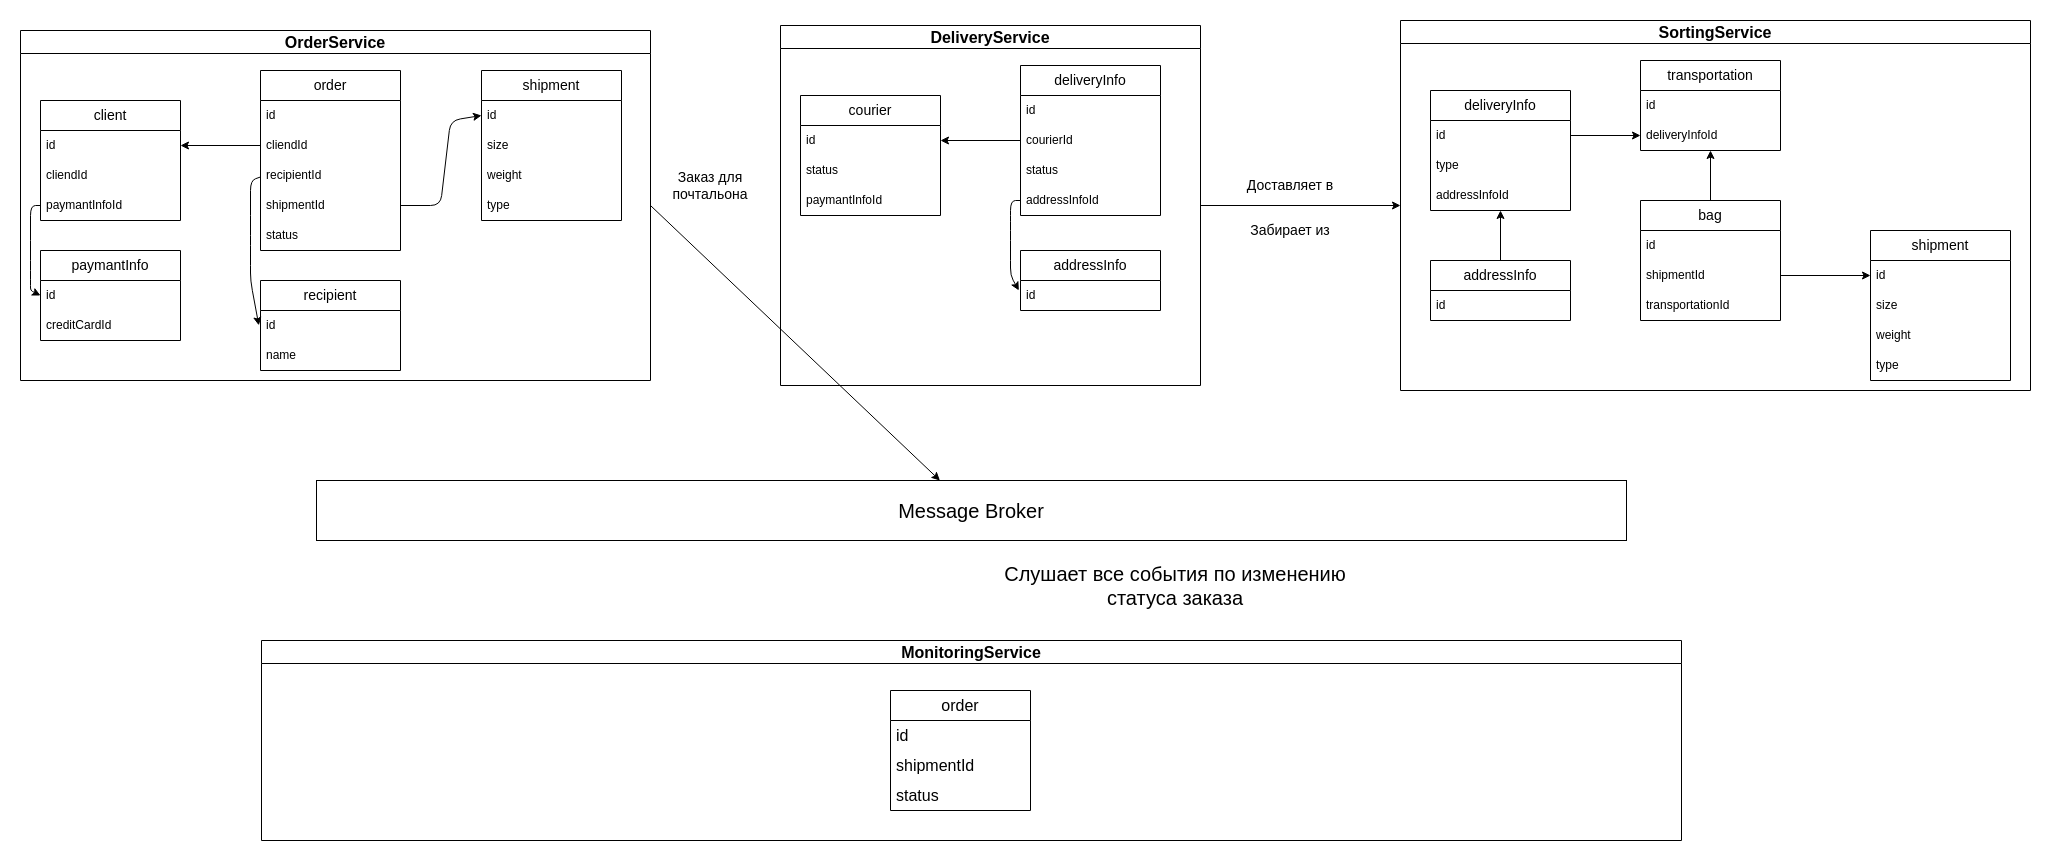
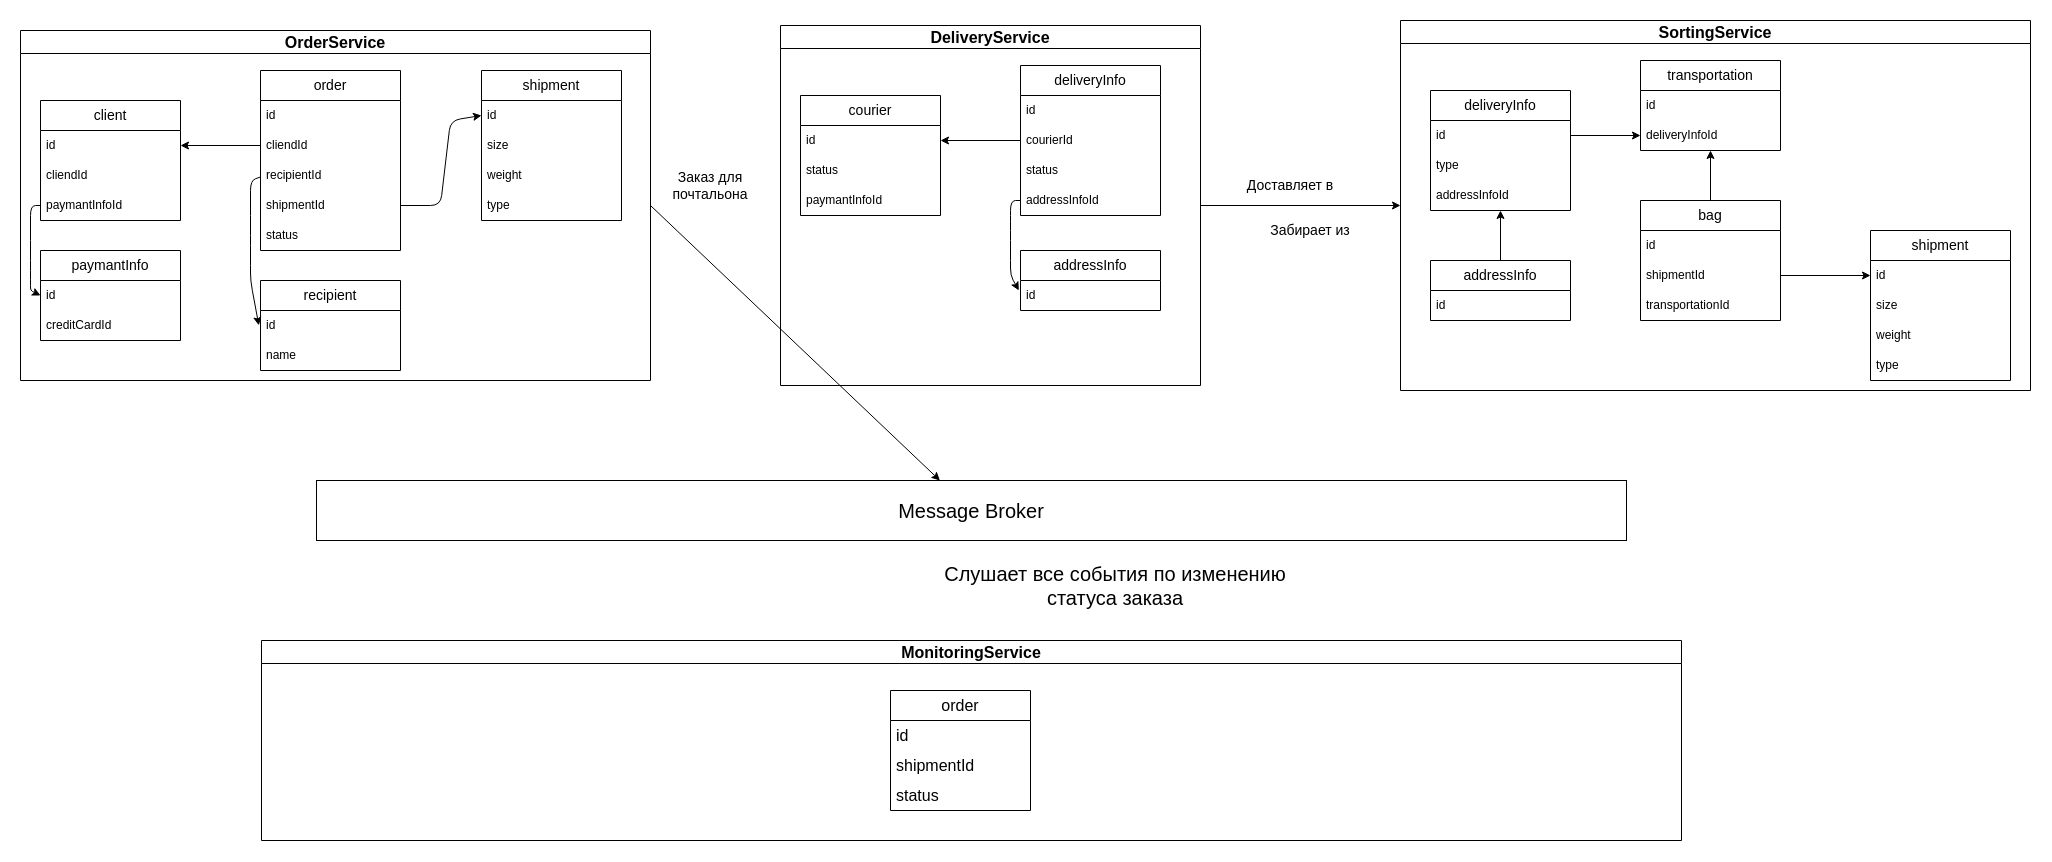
(1291, 231) -> (1311, 231)
(1176, 586) -> (1116, 586)
